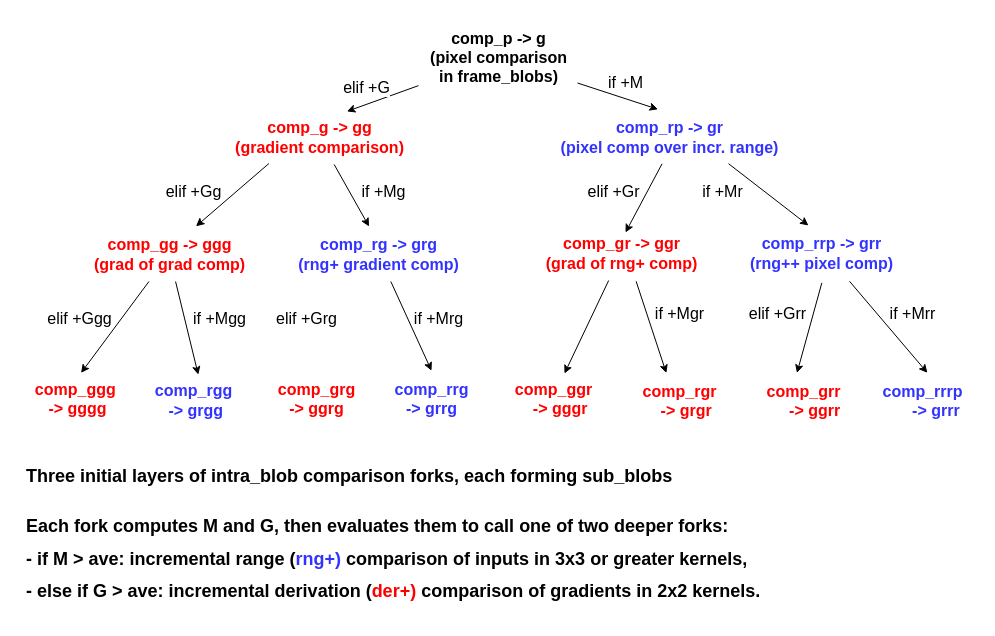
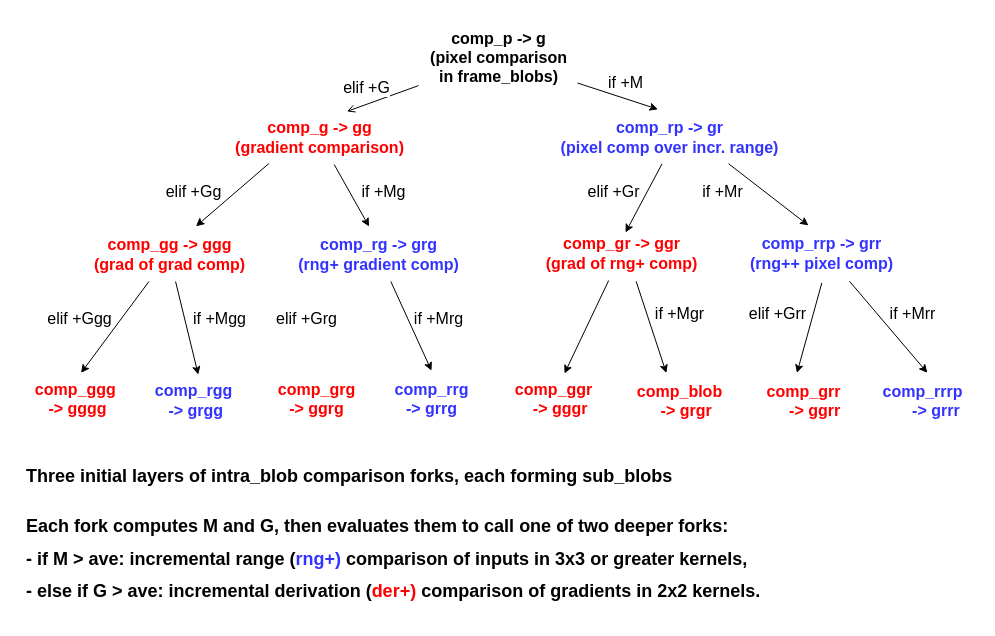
(355, 109) -> (353, 109)
(680, 411) -> (680, 411)
